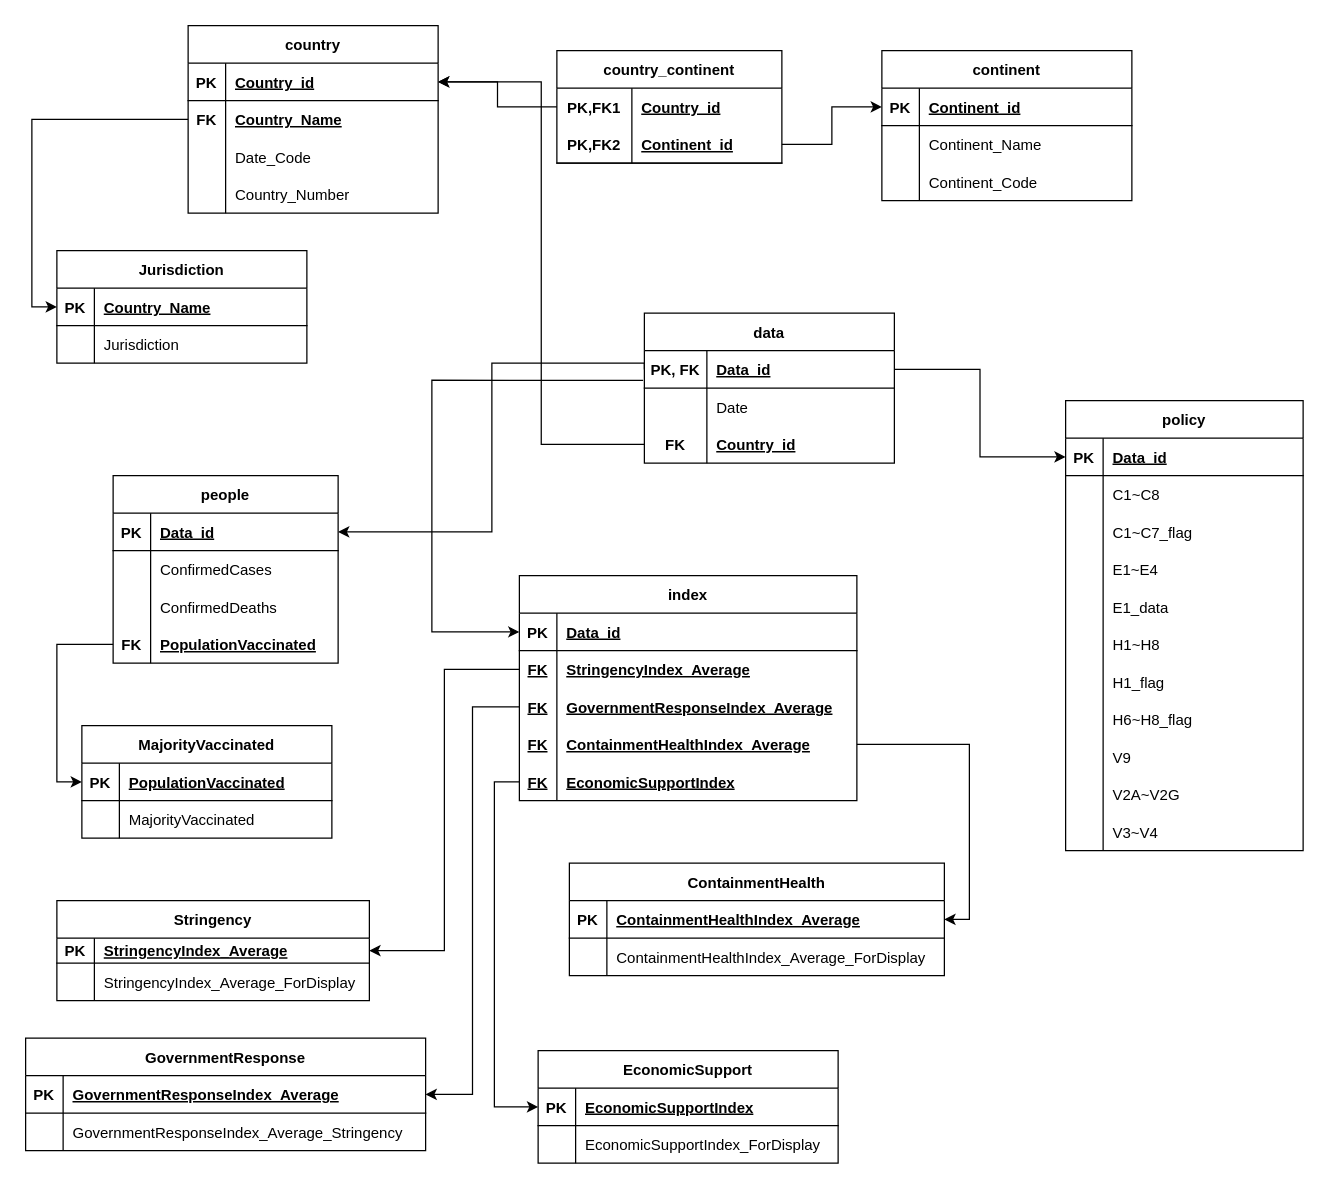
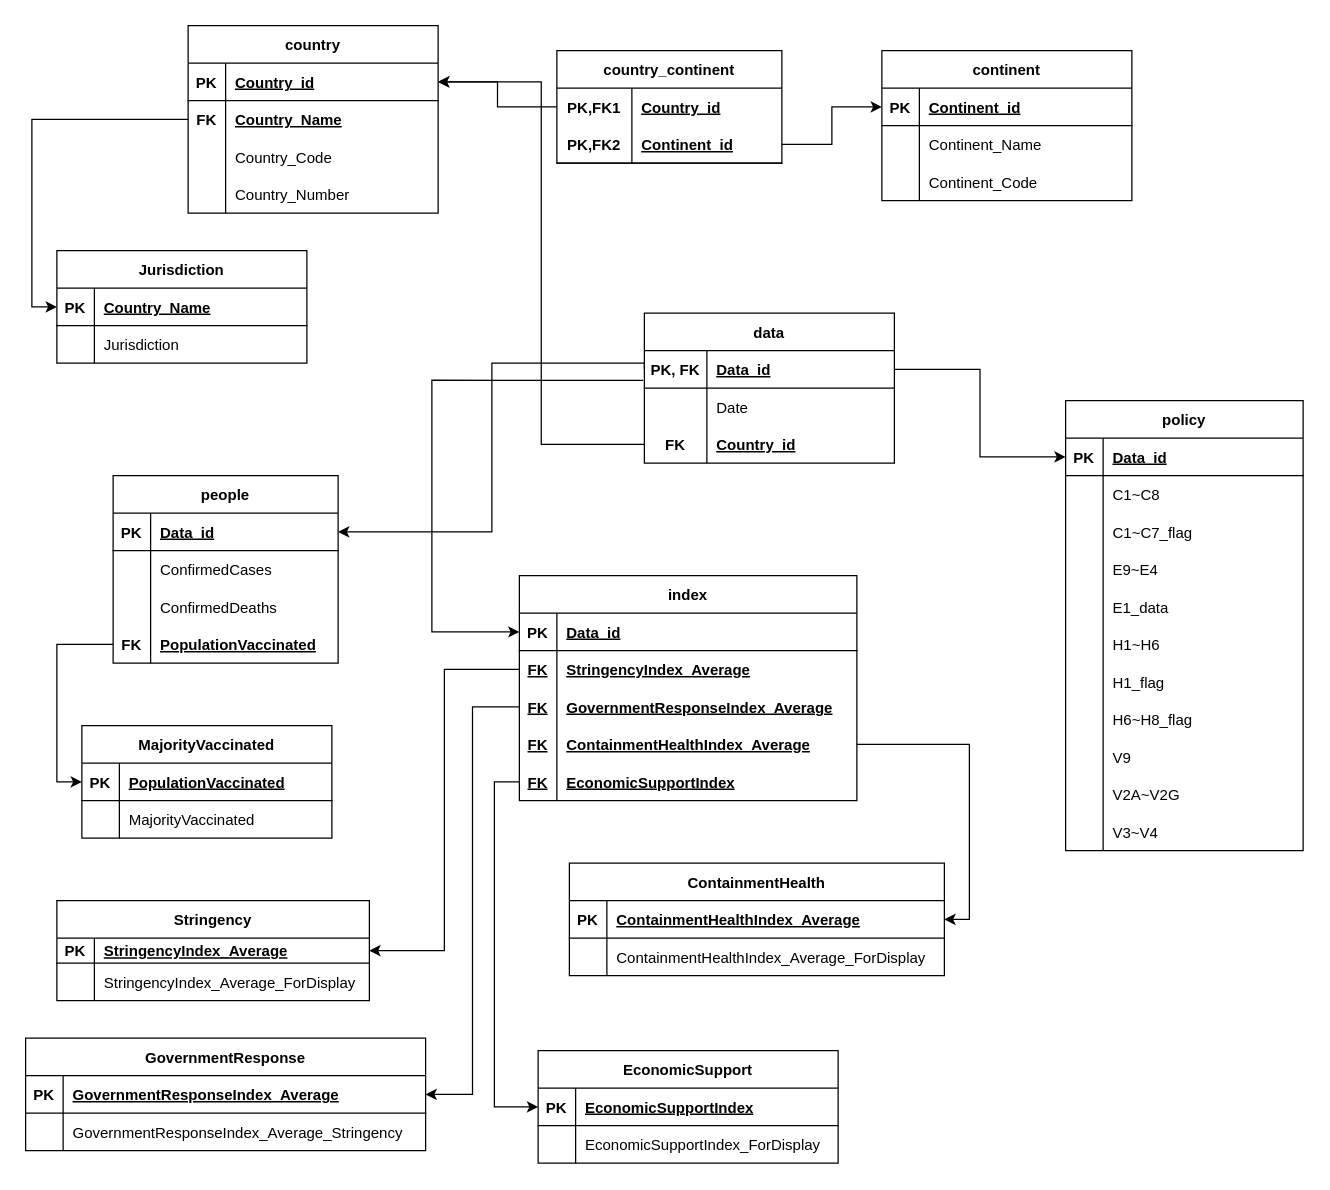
(273, 158) -> (285, 158)
(1134, 570) -> (1134, 570)
(1134, 645) -> (1134, 645)
